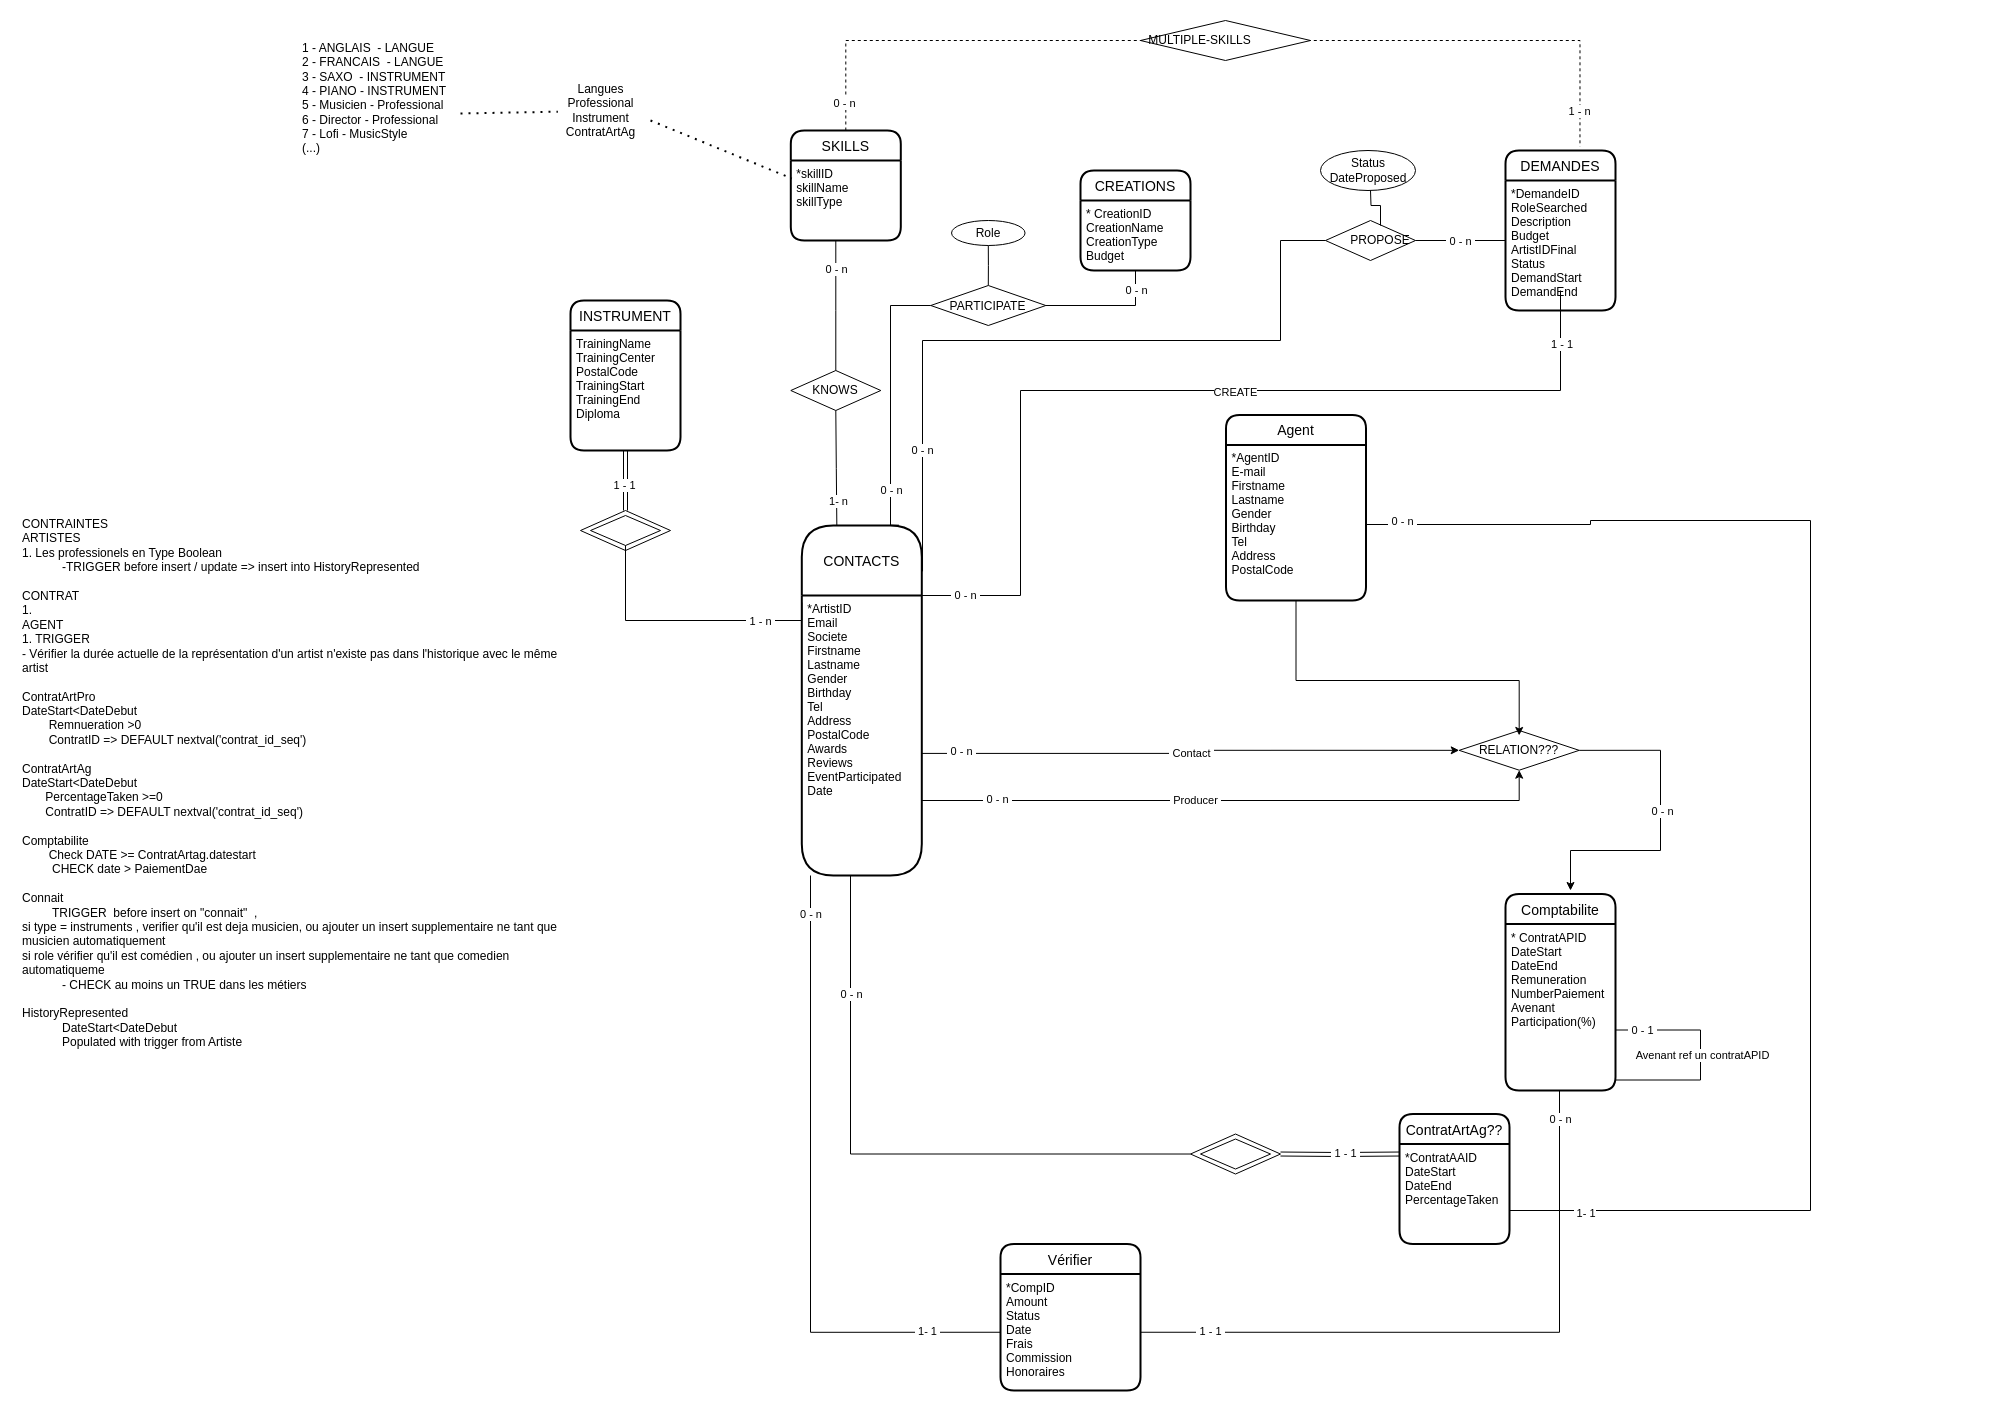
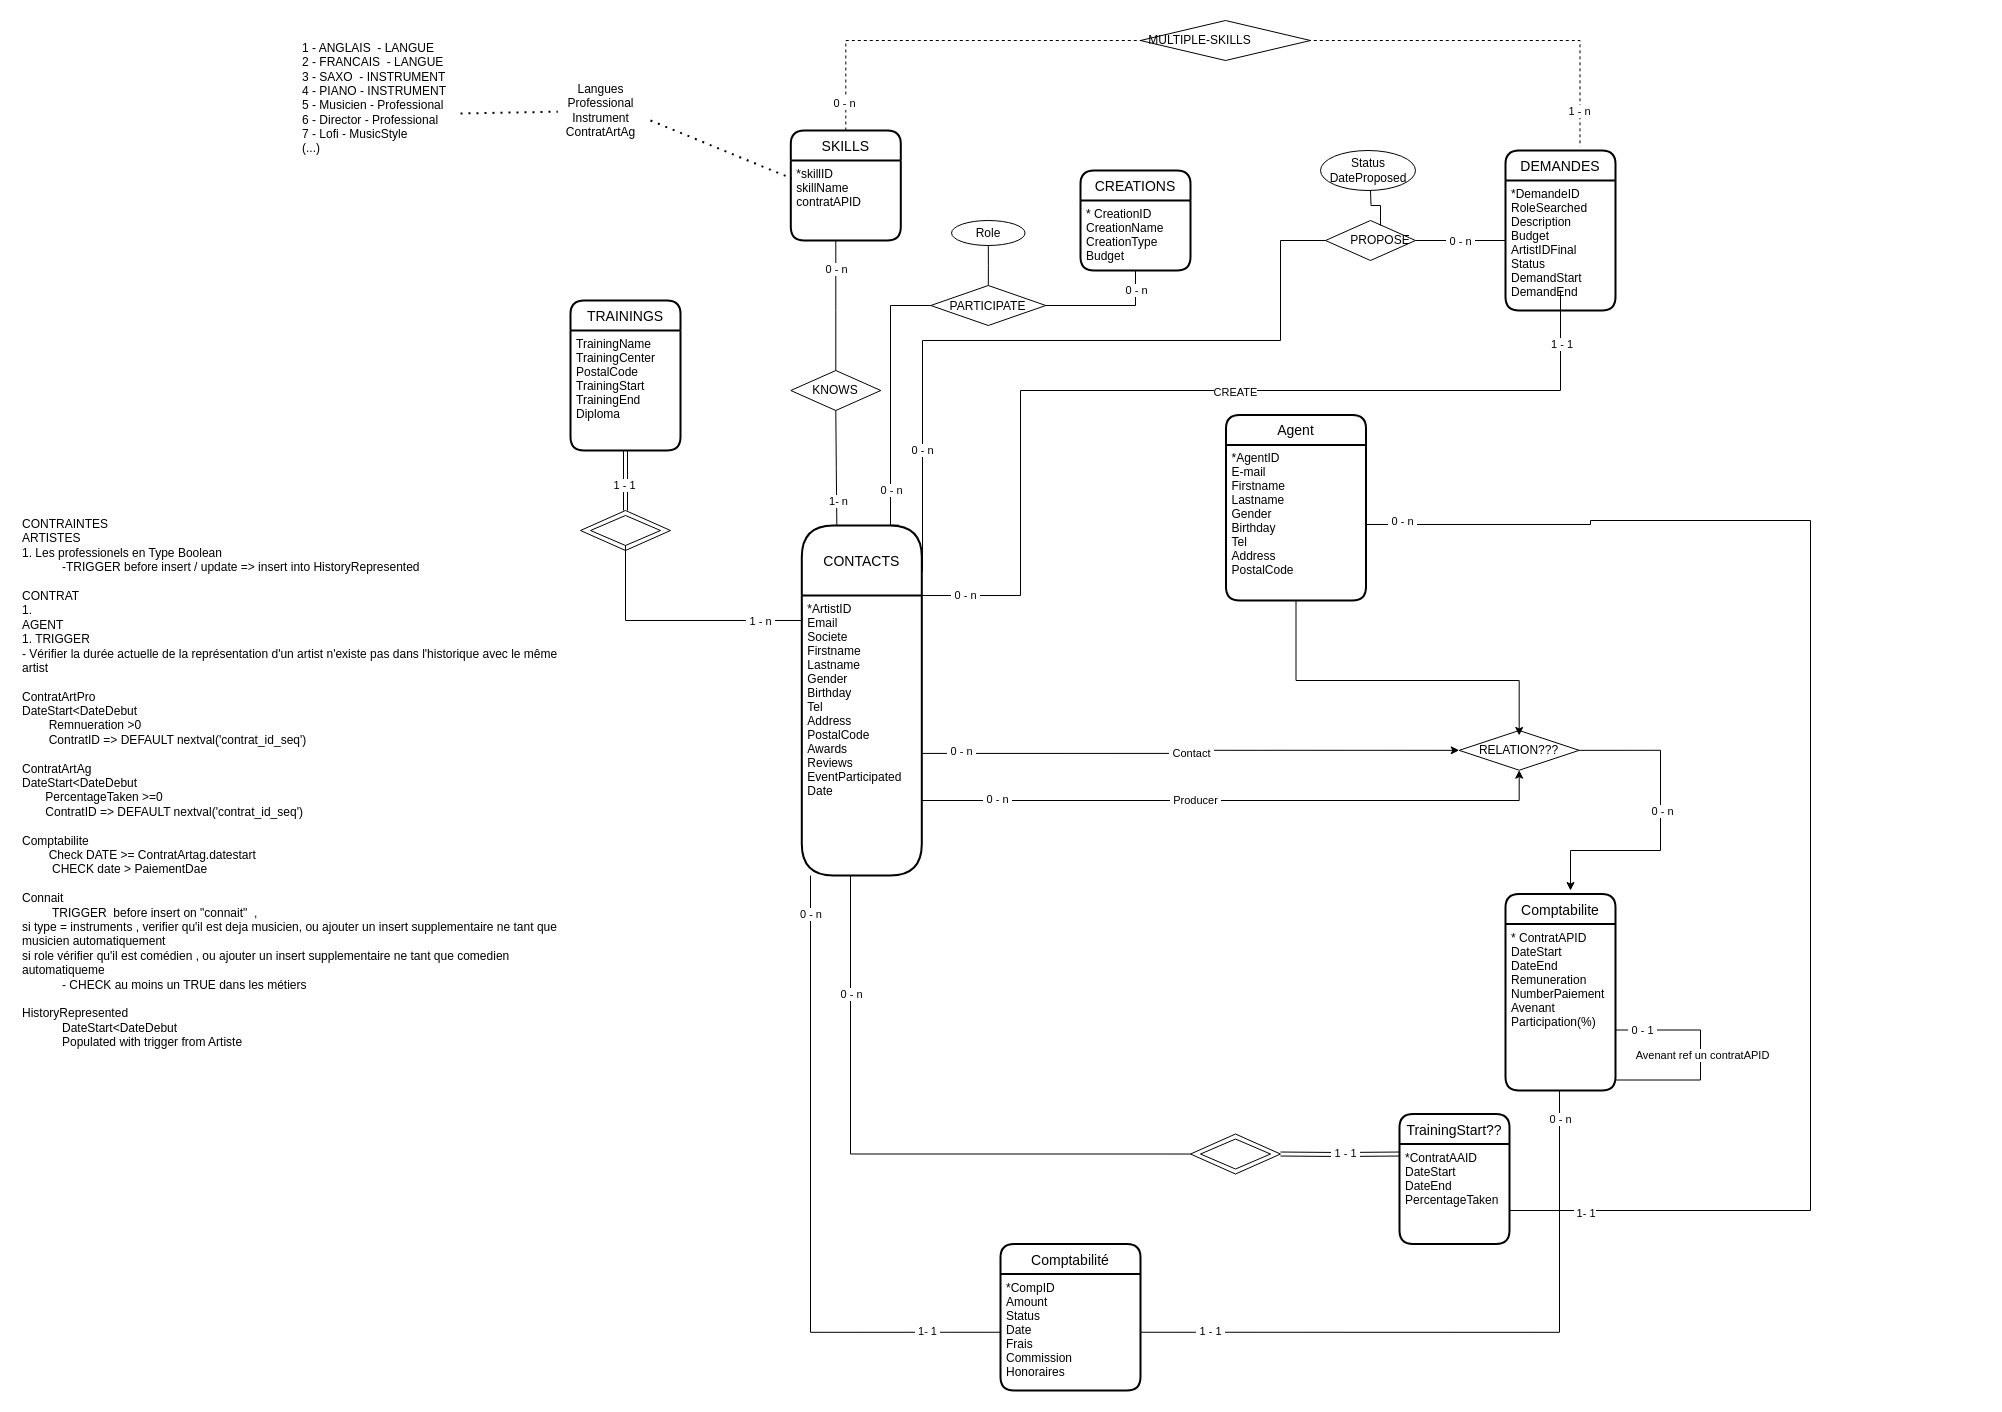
(819, 174) -> (819, 174)
(625, 316) -> (625, 316)
(1454, 1130) -> (1454, 1130)
(1070, 1260) -> (1070, 1260)
